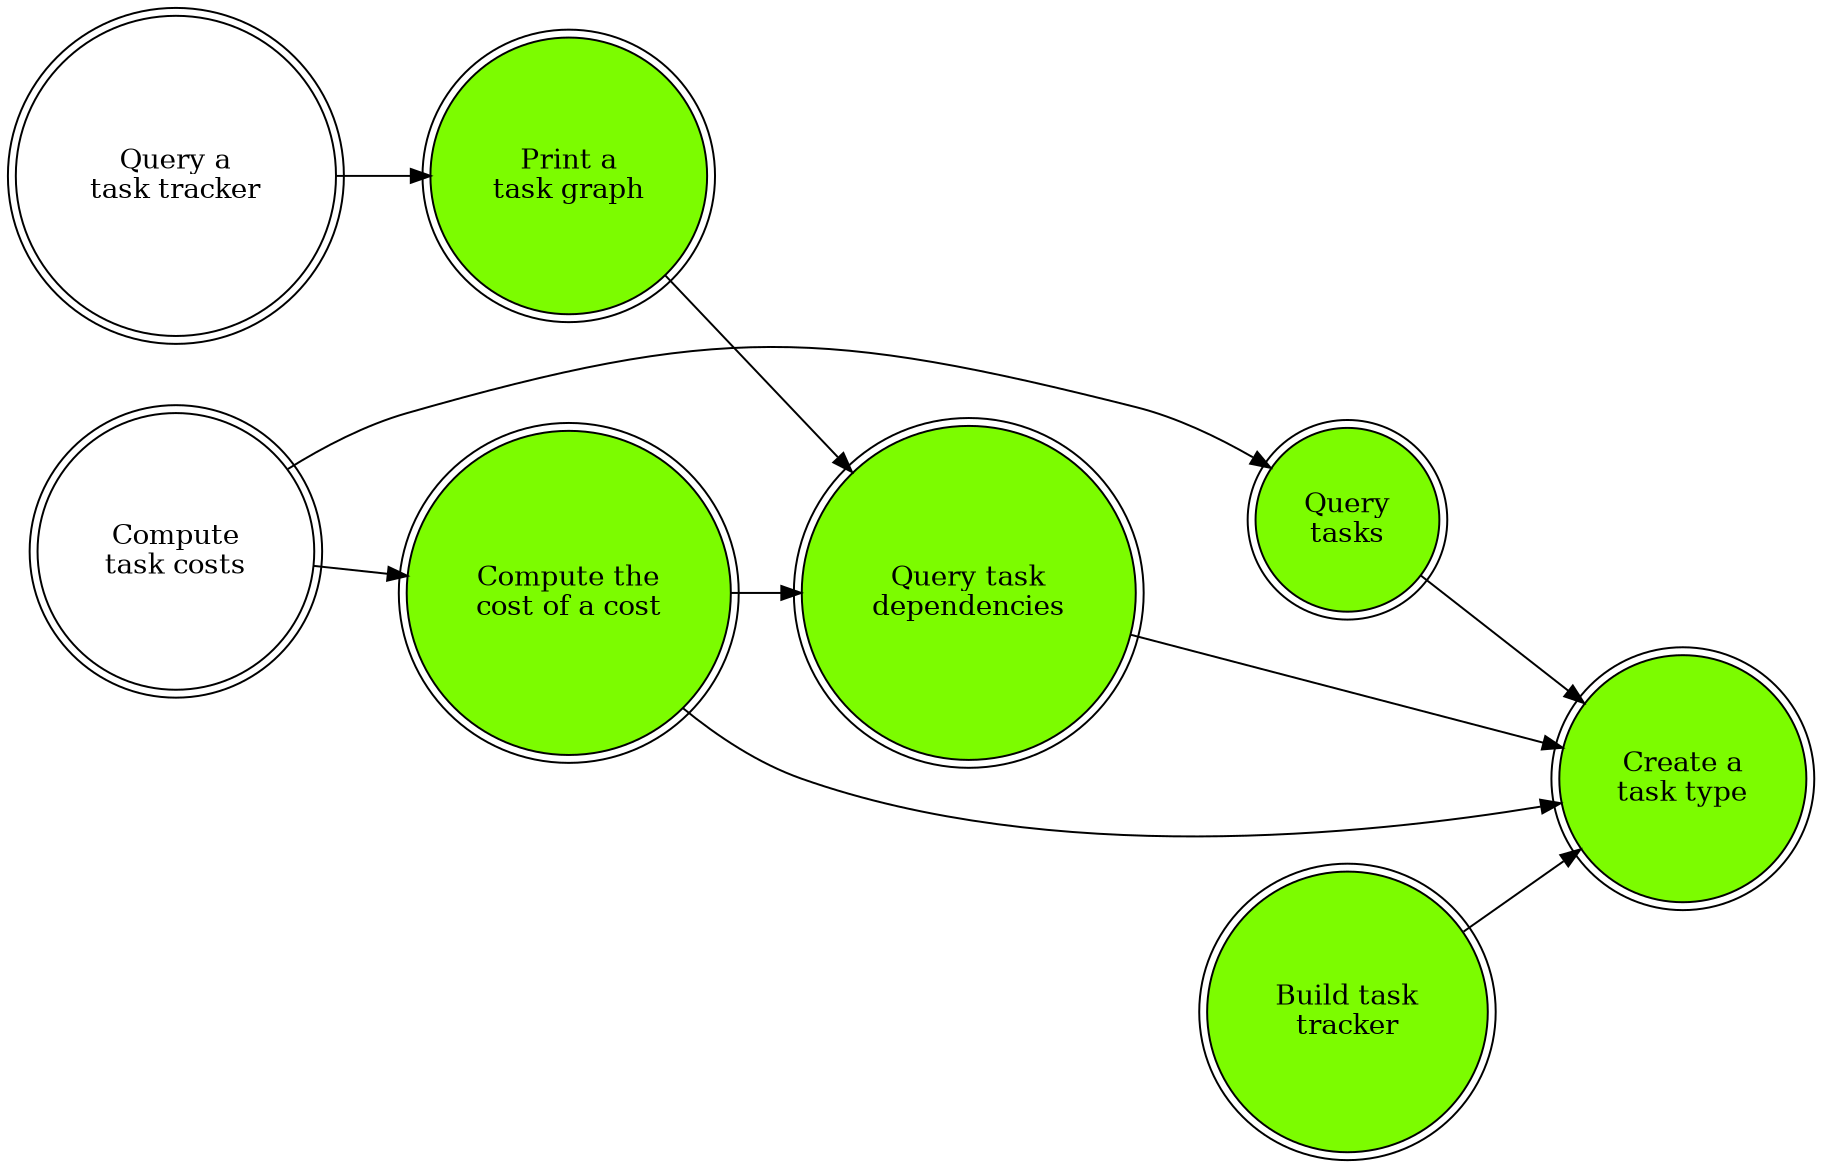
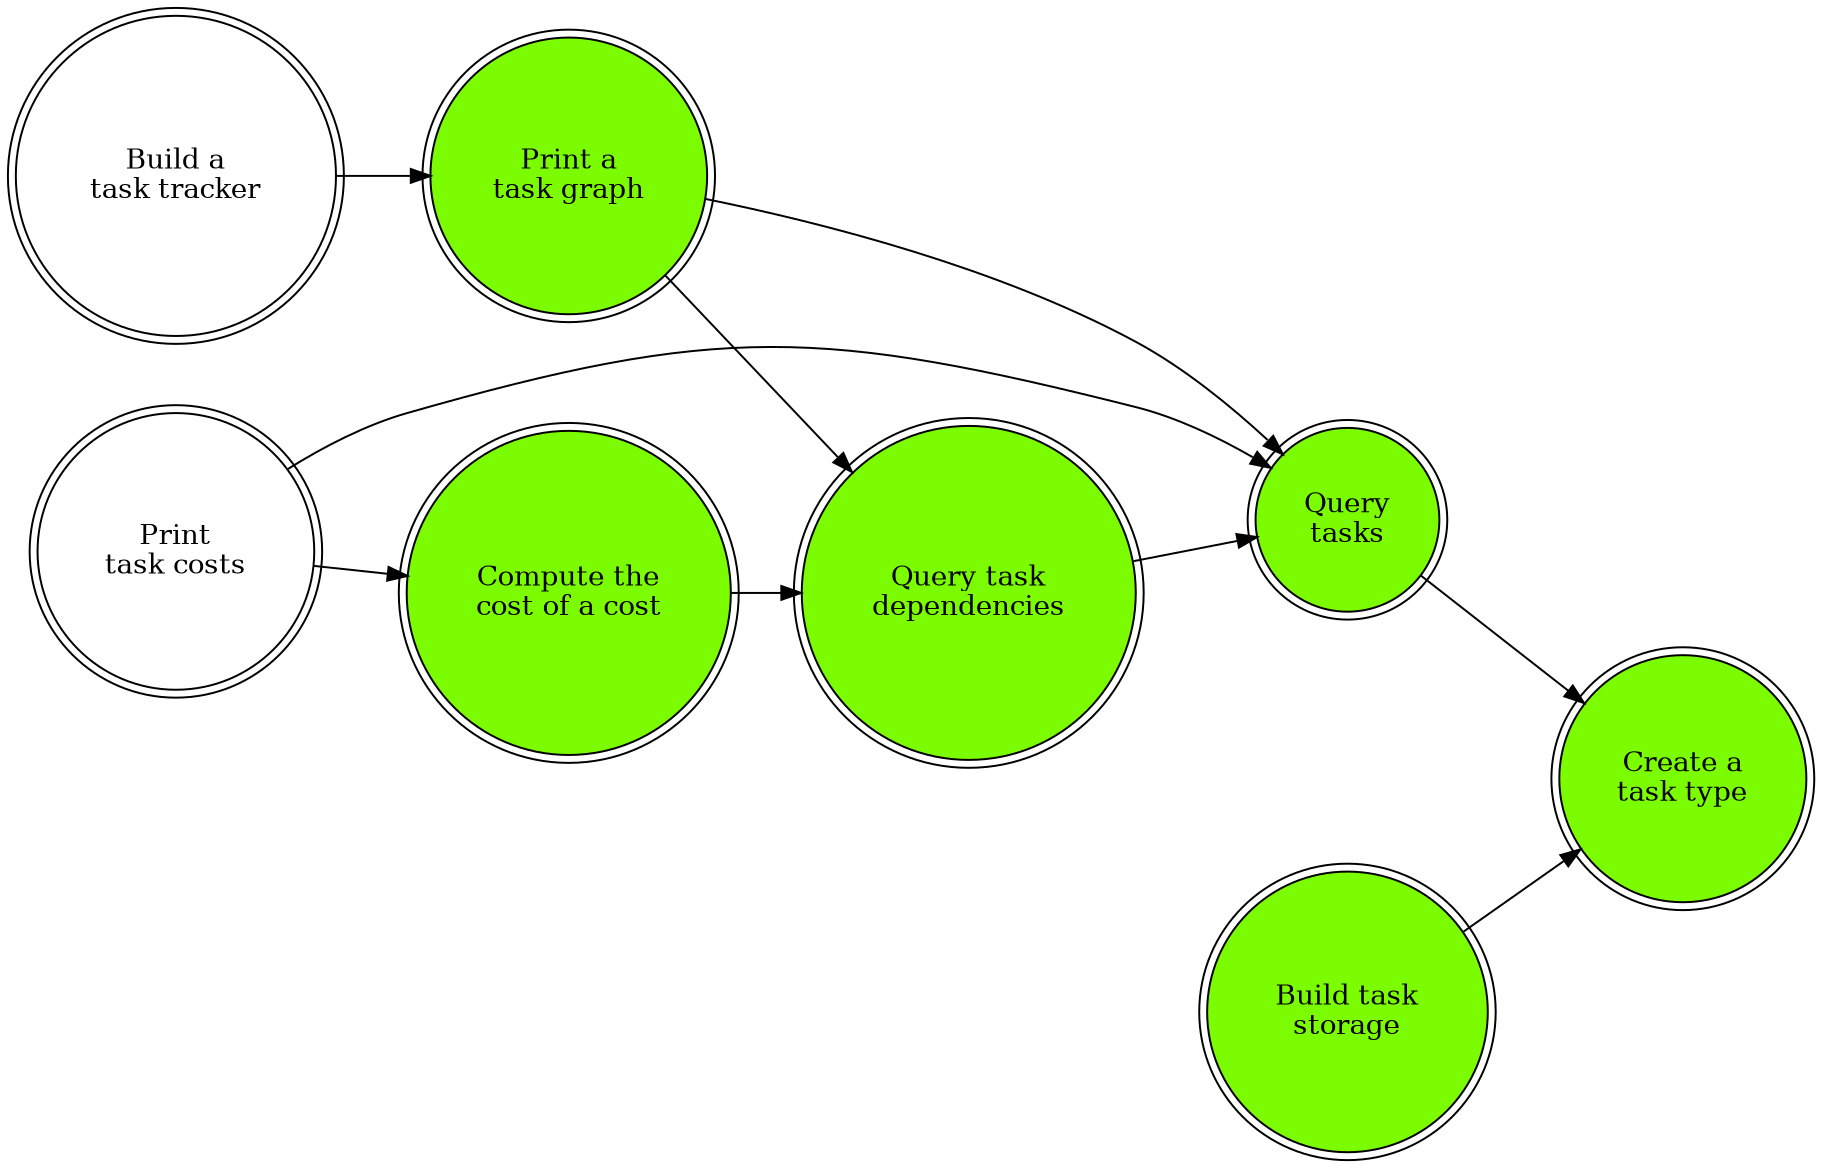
(176, 176) -> (176, 176)
none -> (1003, 283)
(176, 551) -> (176, 551)
(1337, 689) -> (1185, 551)
(1100, 834) -> none
(1347, 1012) -> (1347, 1012)
